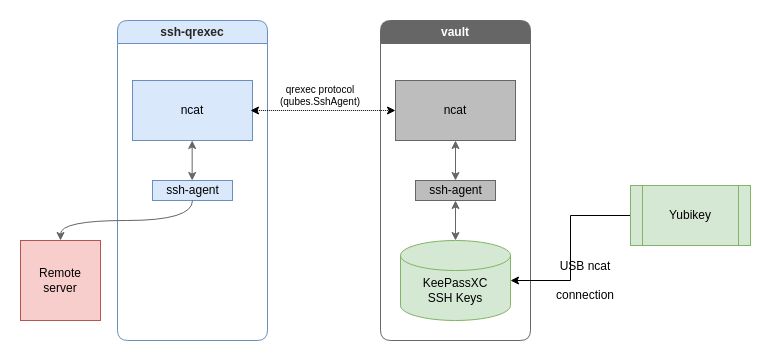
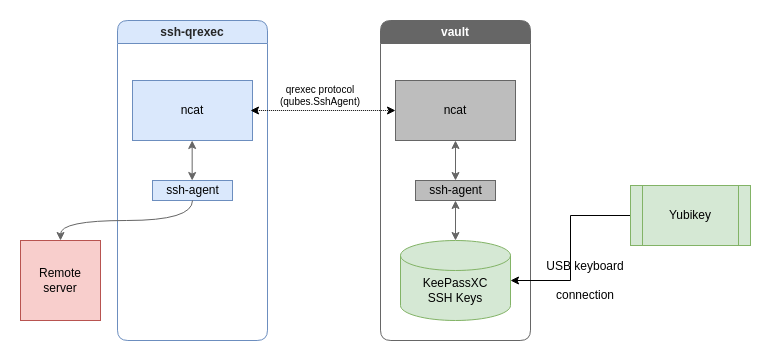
(586, 281) -> (586, 281)
